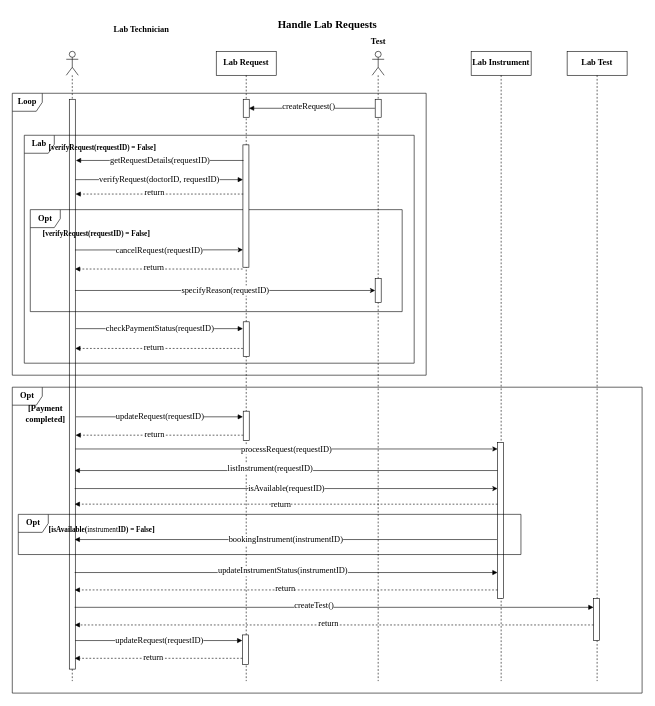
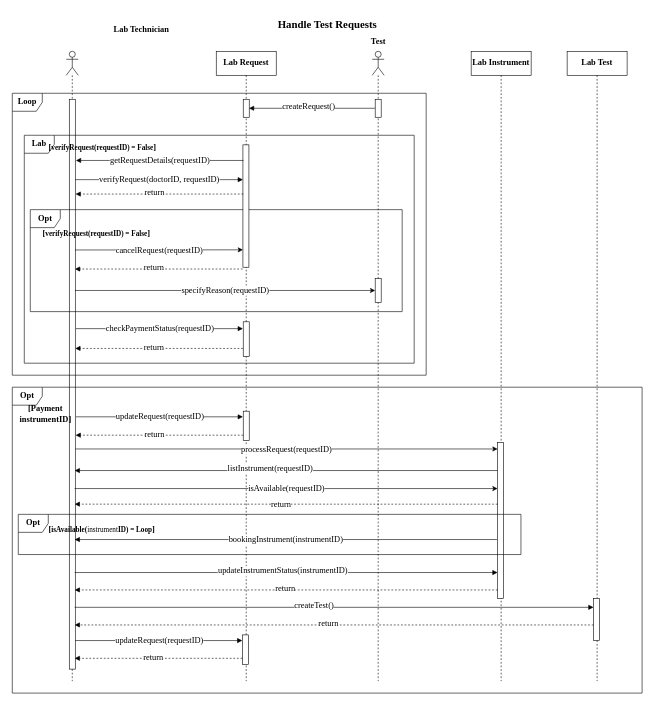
(328, 24) -> (328, 24)
(46, 414) -> (46, 414)
(102, 530) -> (102, 530)
